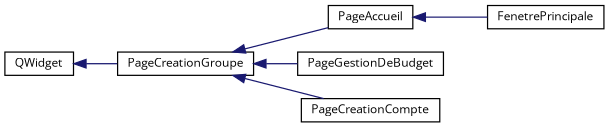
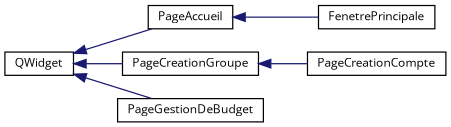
(287, 38) -> (119, 39)
(282, 64) -> (119, 88)
